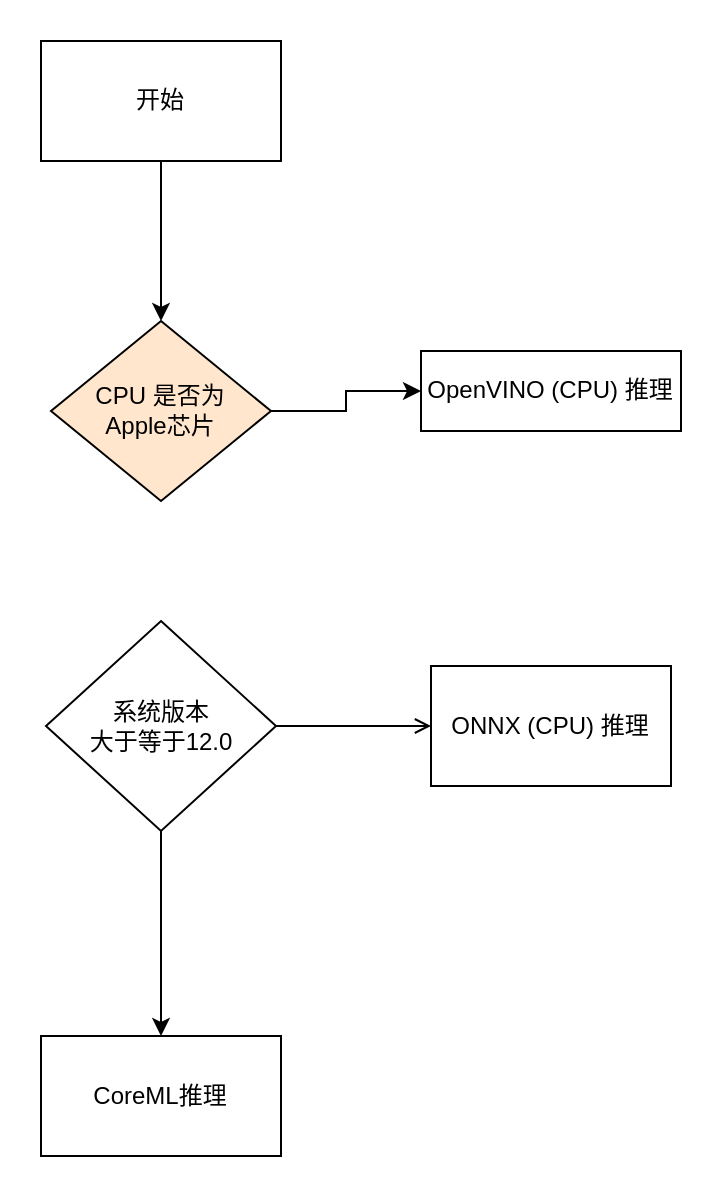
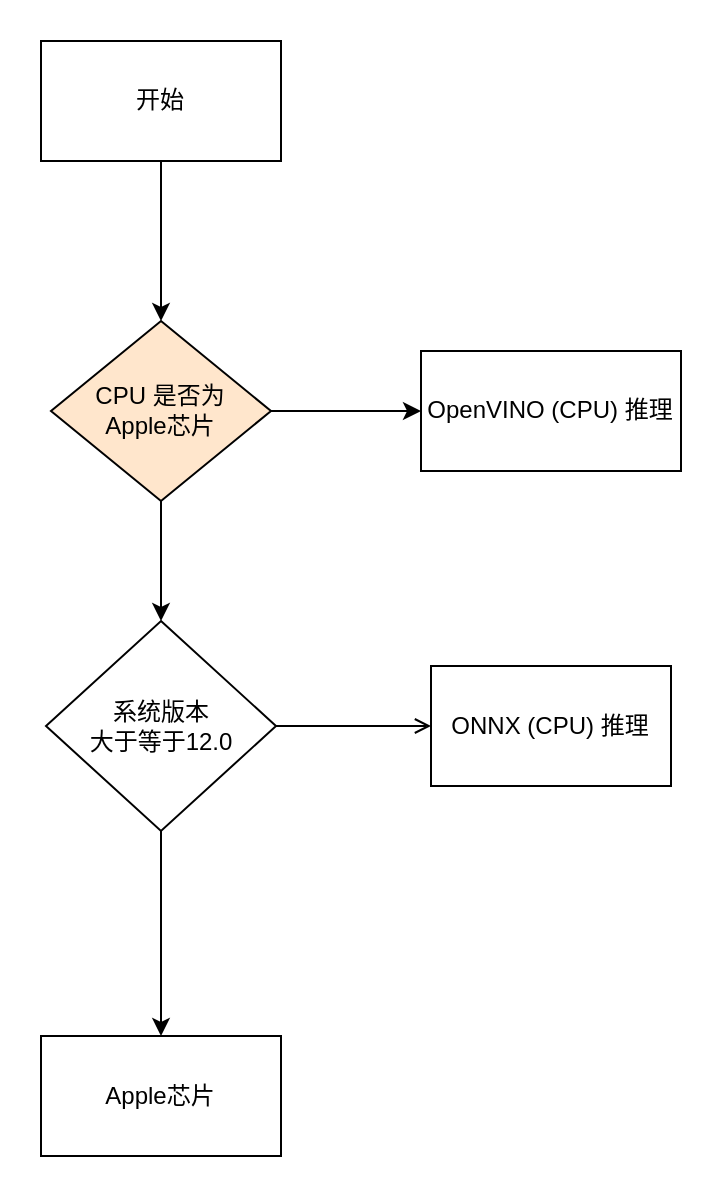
(551, 391) -> (551, 411)
none -> (161, 554)
(161, 1097) -> (161, 1097)
